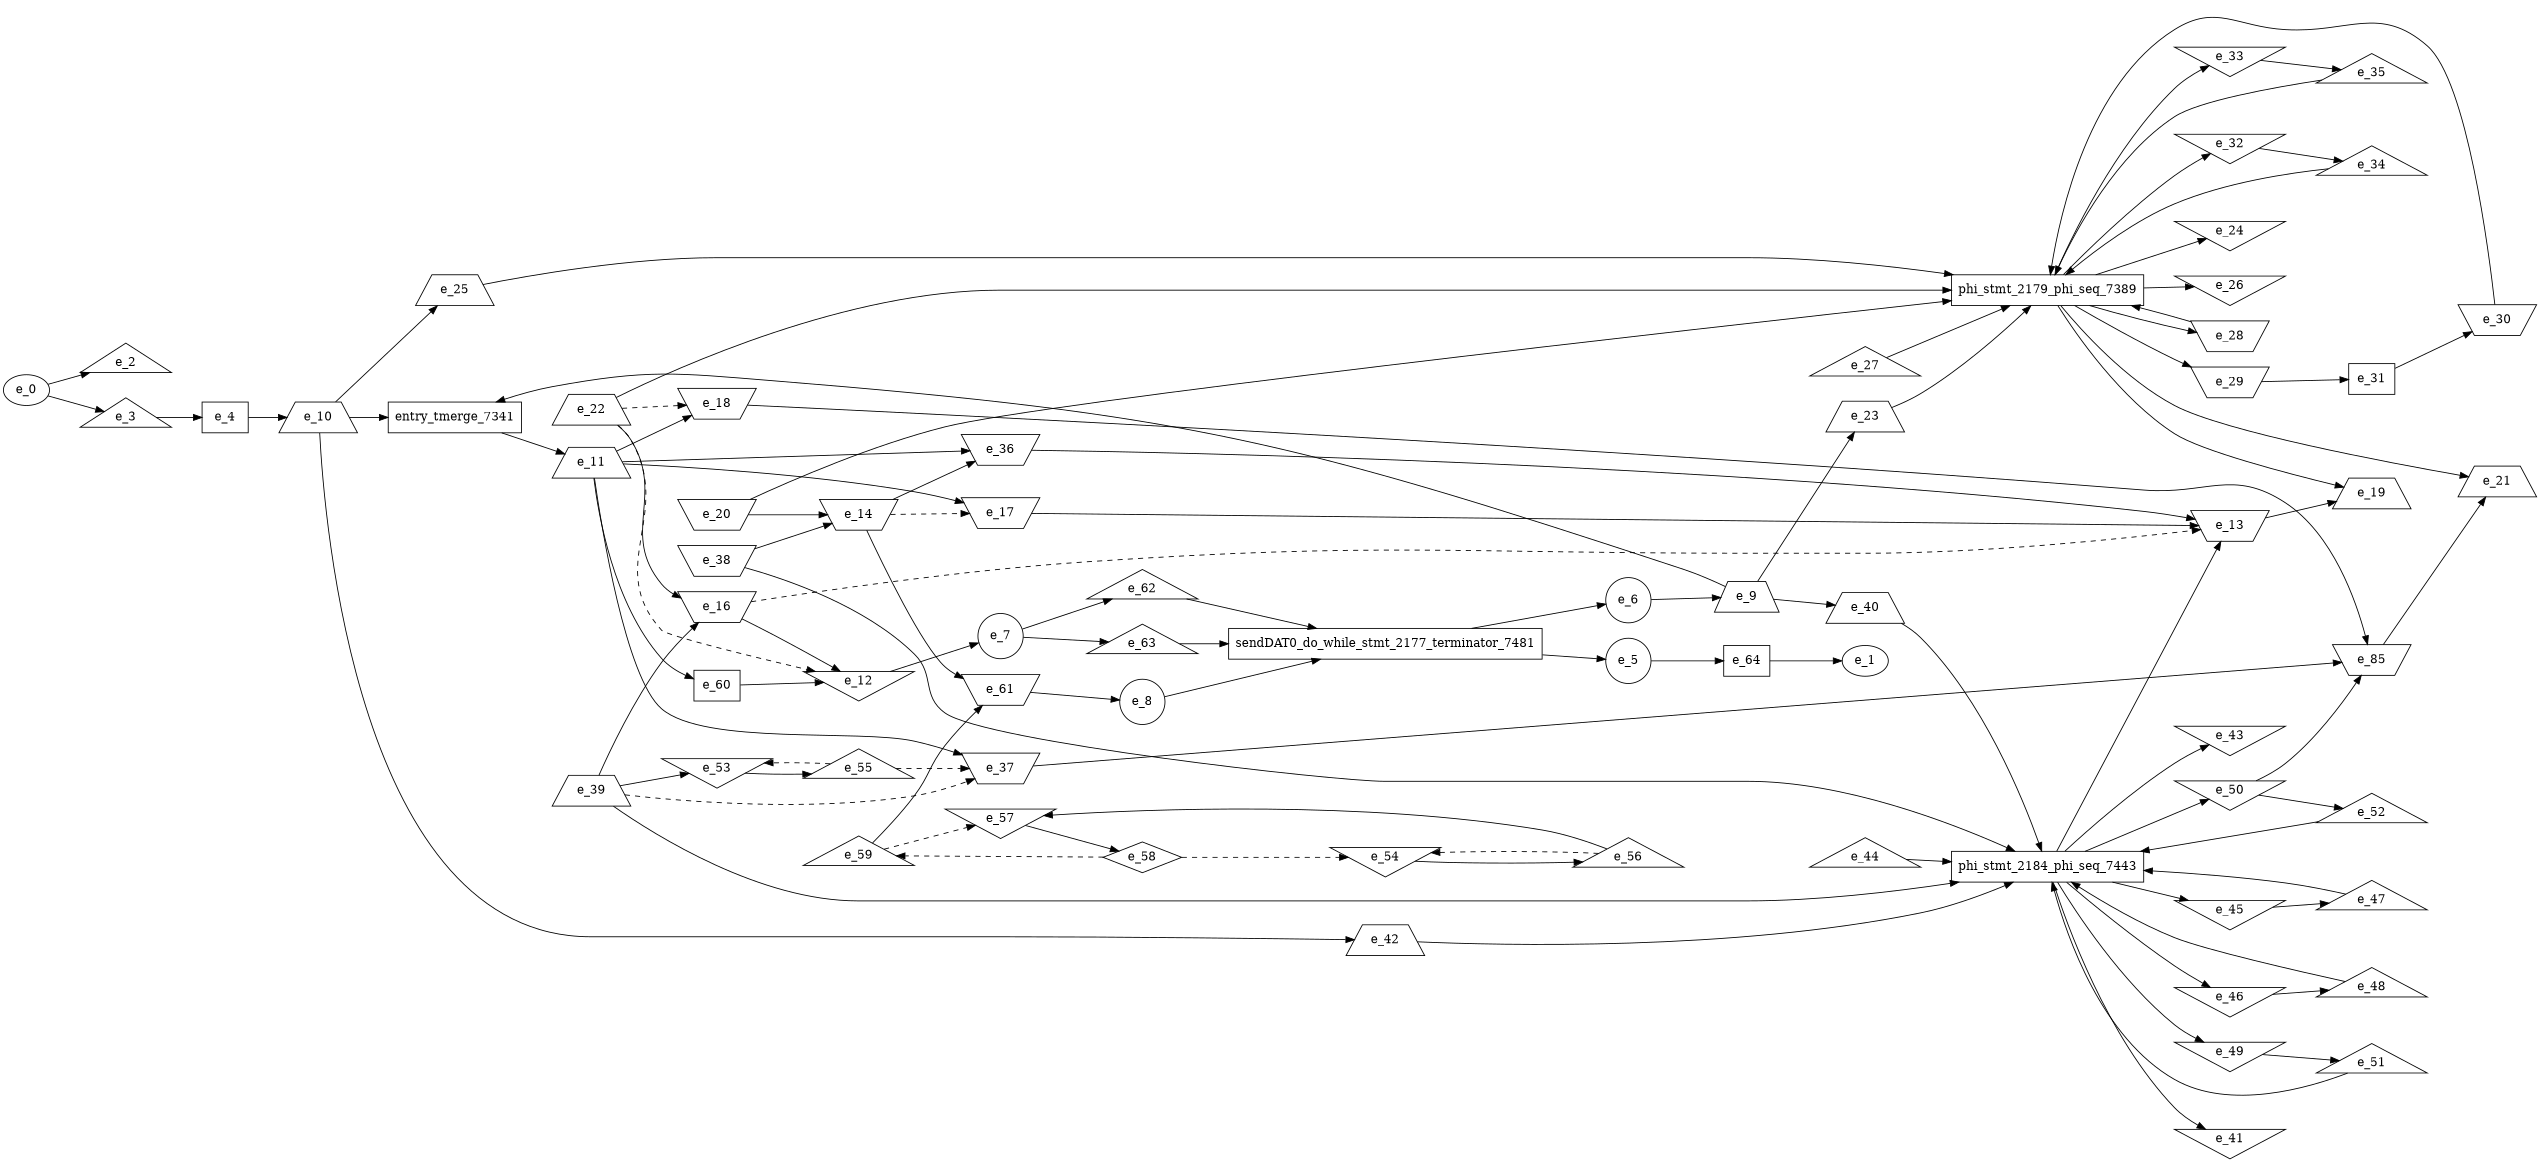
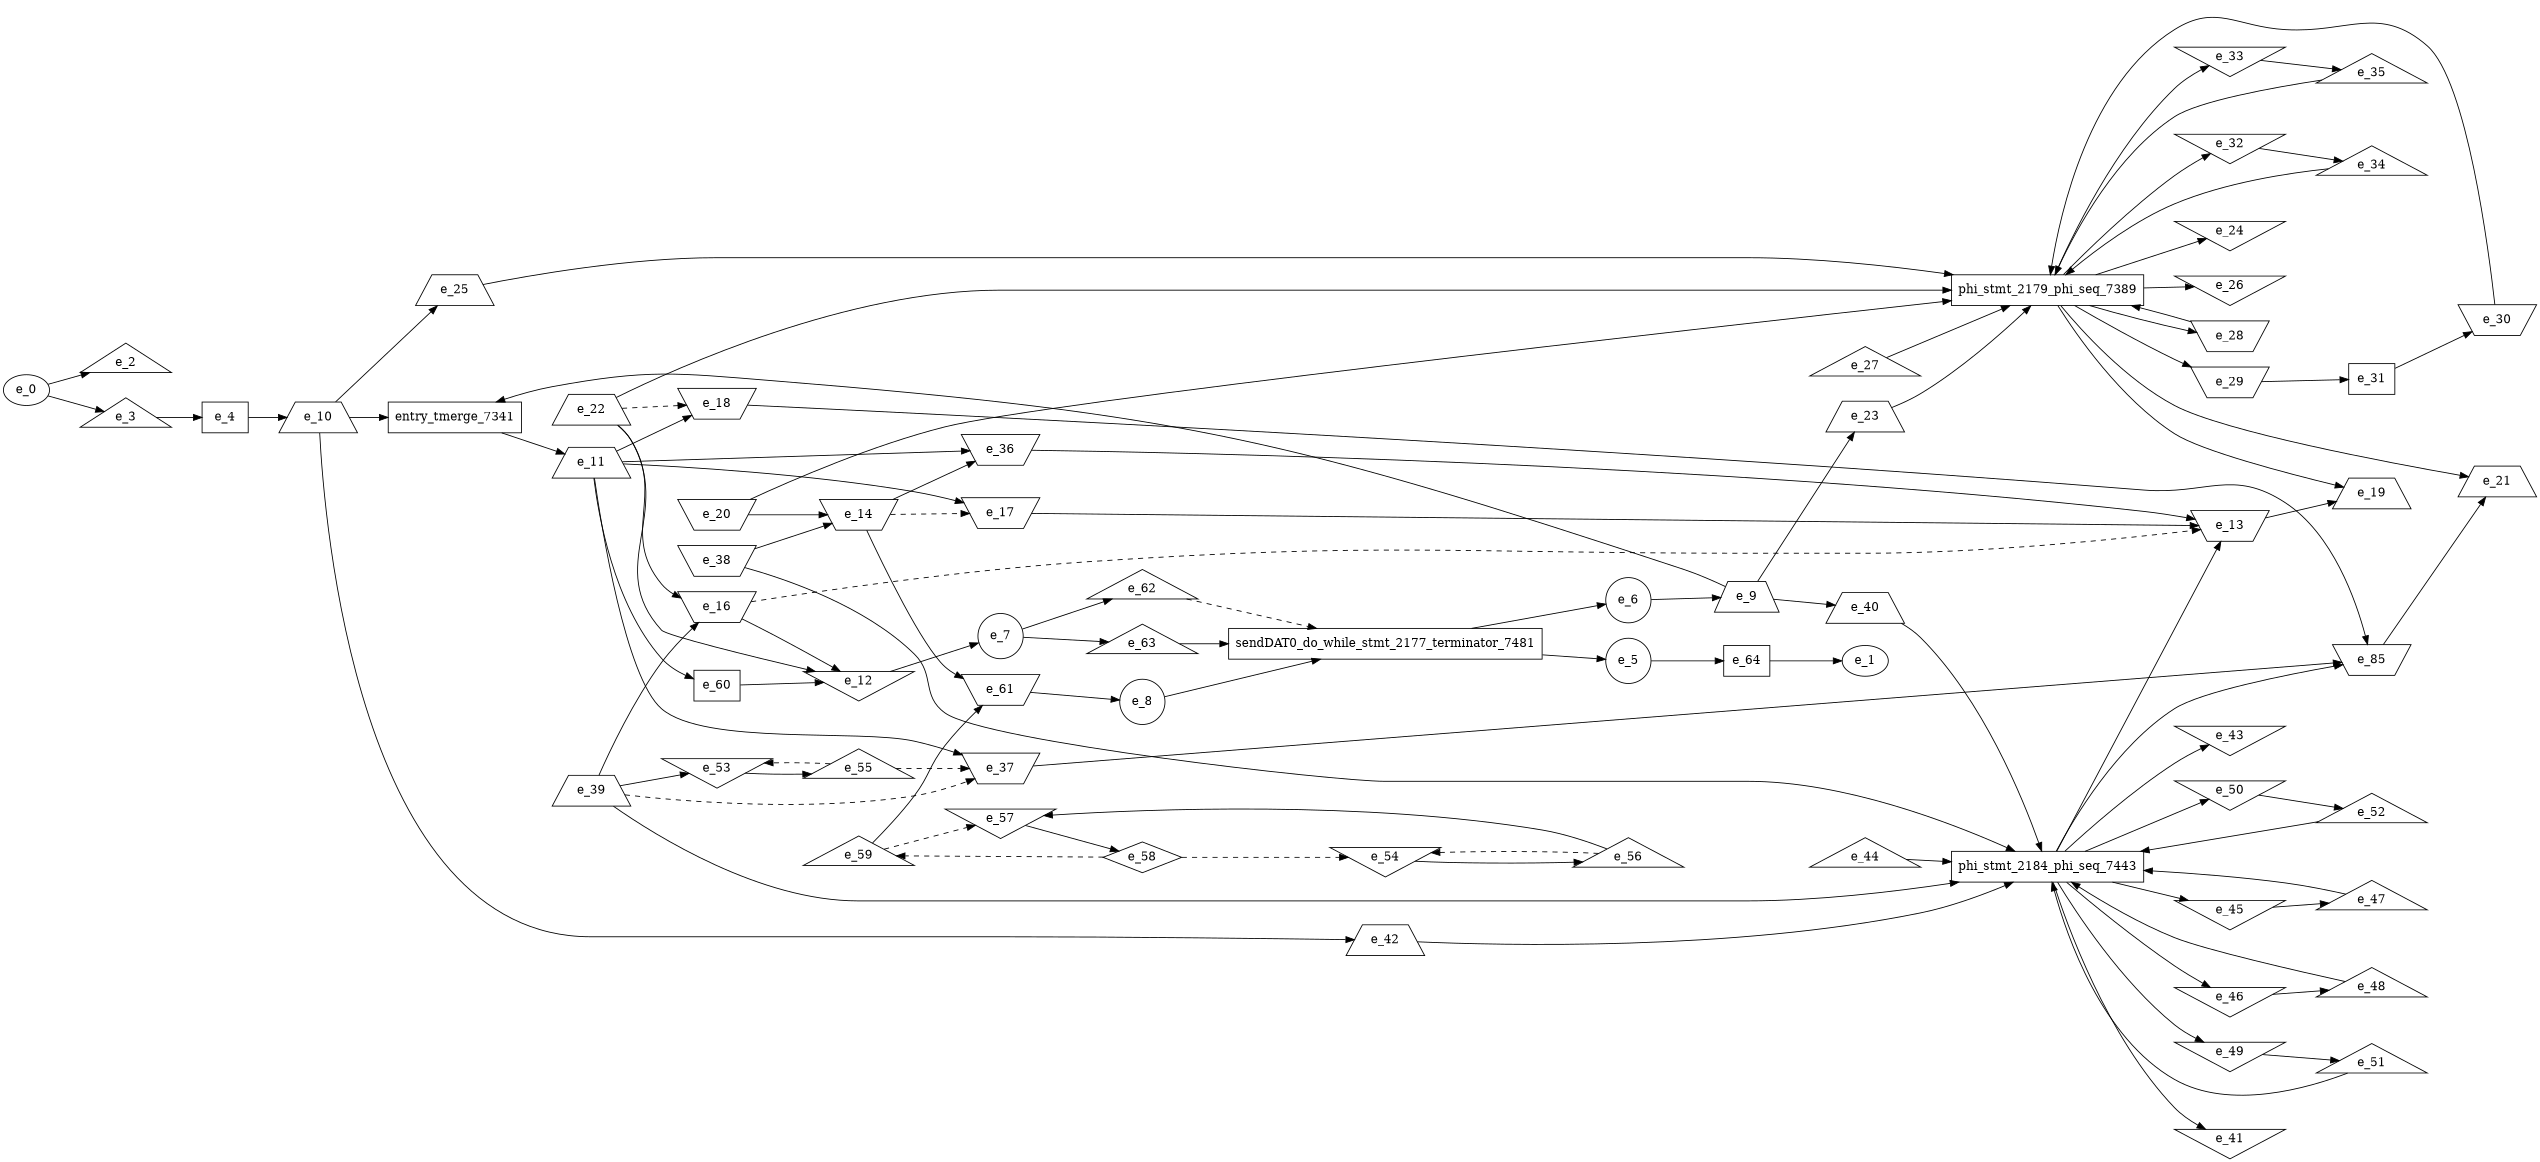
(644, 601) -> (644, 601)
(1247, 613) -> (1247, 613)
(2312, 738) -> (2166, 715)
